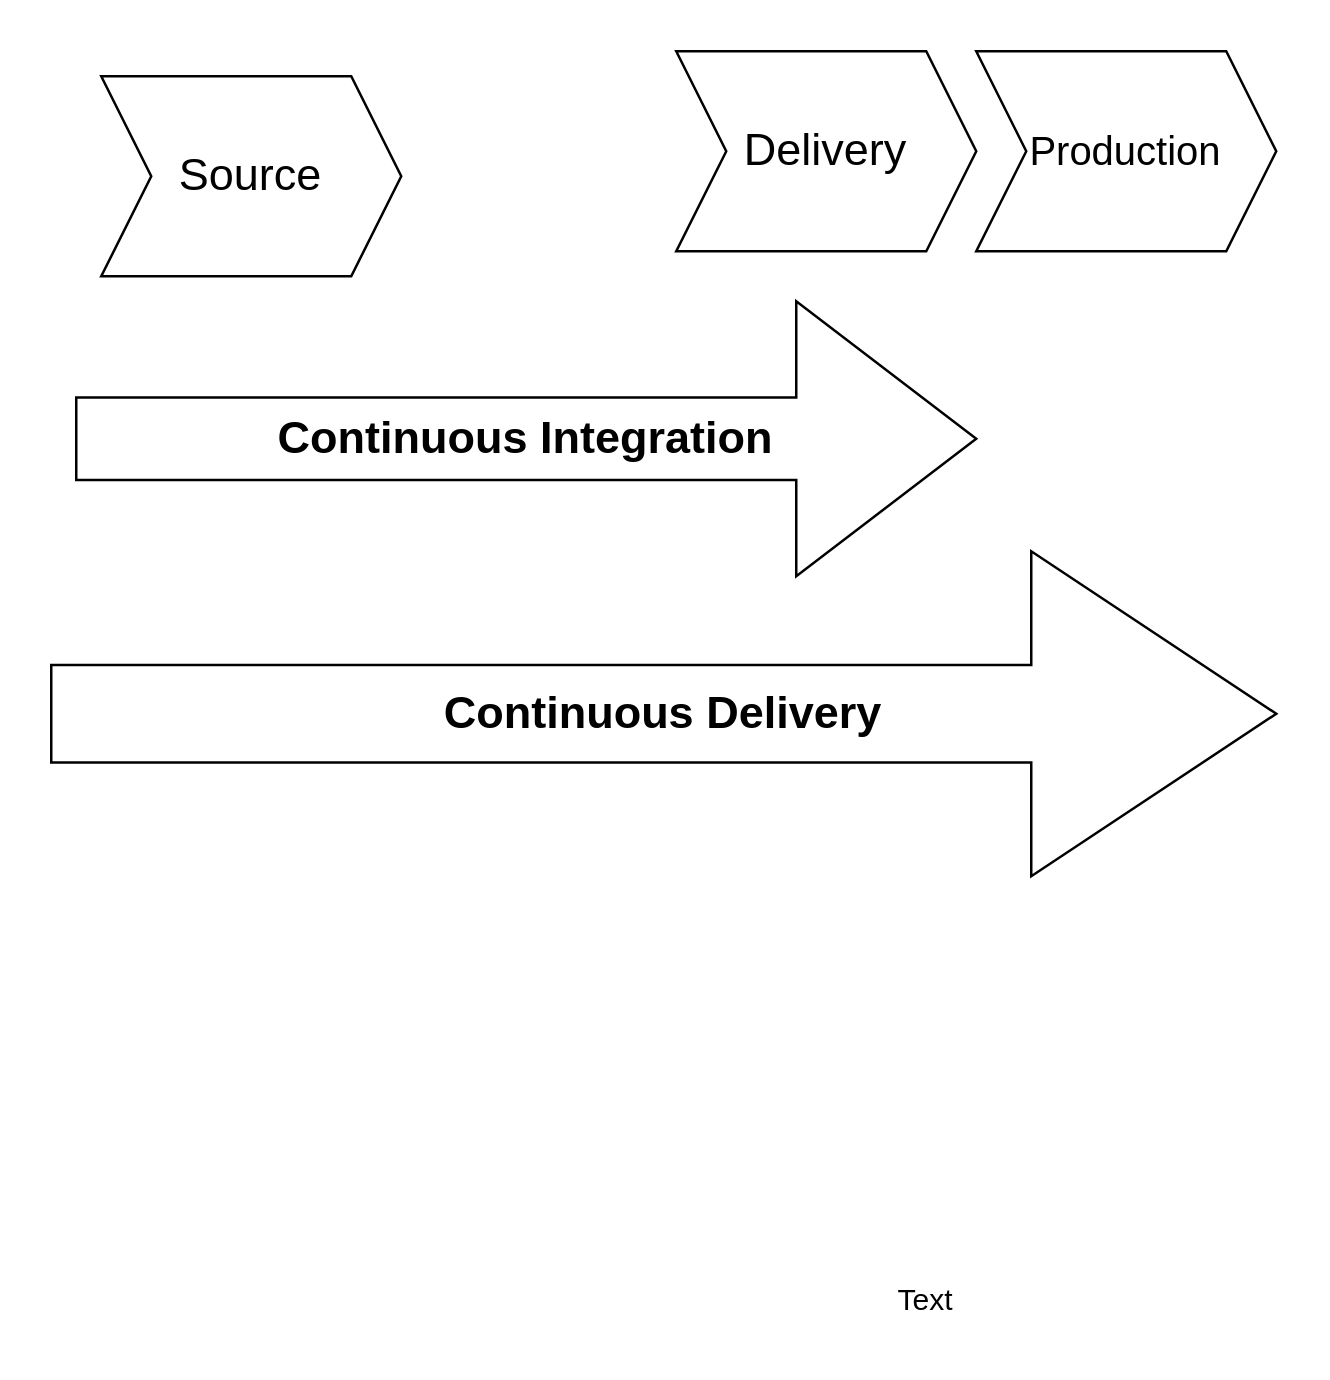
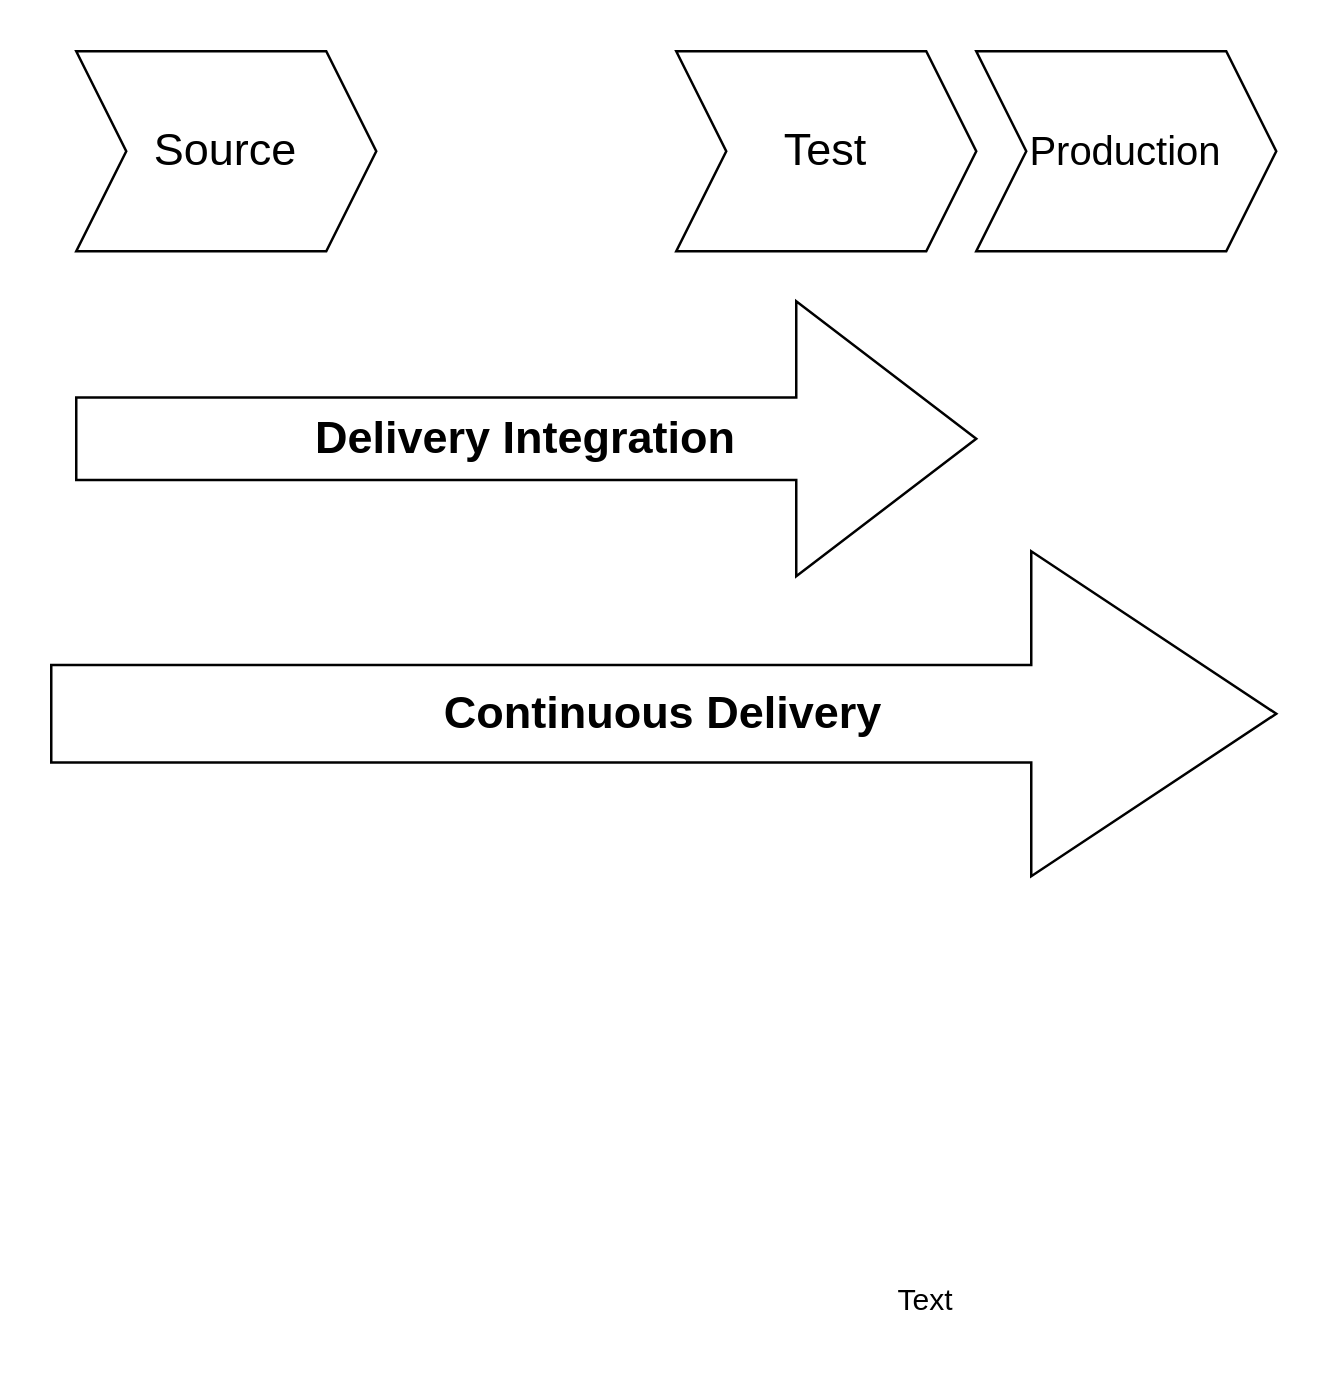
(826, 151) -> (826, 151)
(251, 176) -> (226, 151)
(526, 439) -> (526, 439)
